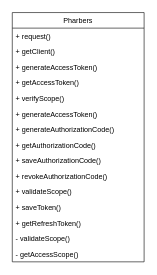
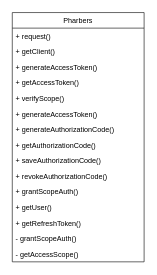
(48, 192) -> (52, 192)
(42, 208) -> (38, 208)
(48, 239) -> (52, 239)
